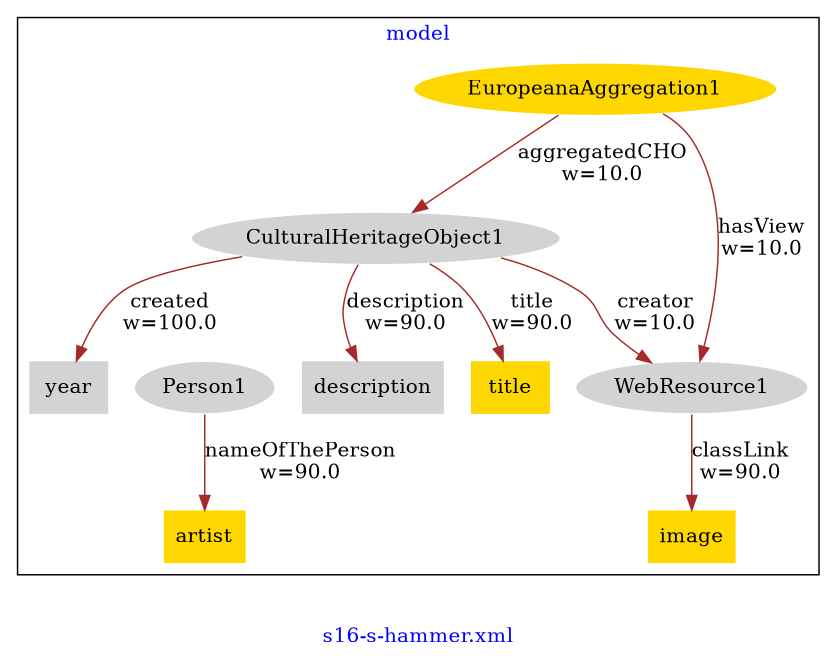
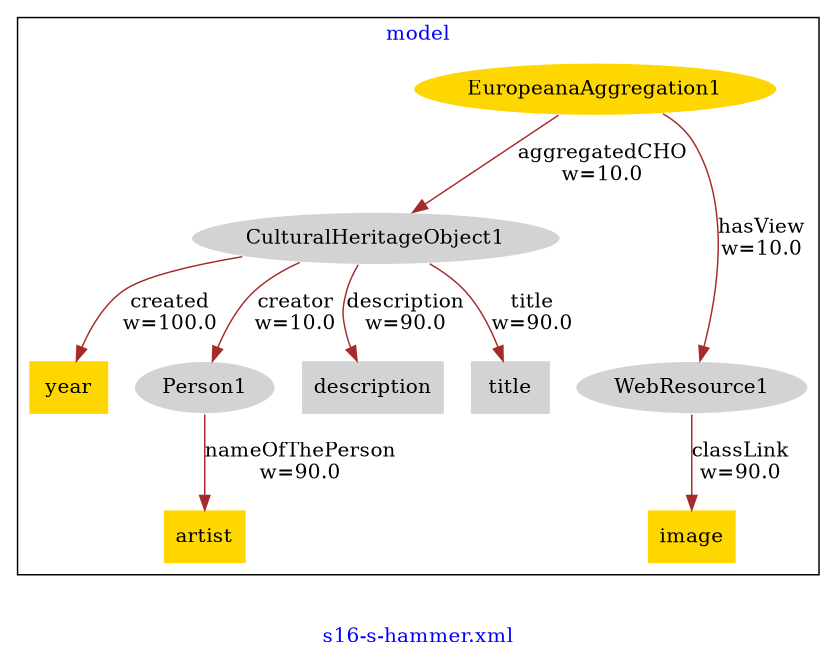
(580, 292) -> (250, 296)
(69, 388) -> (69, 388)
(510, 388) -> (510, 388)
